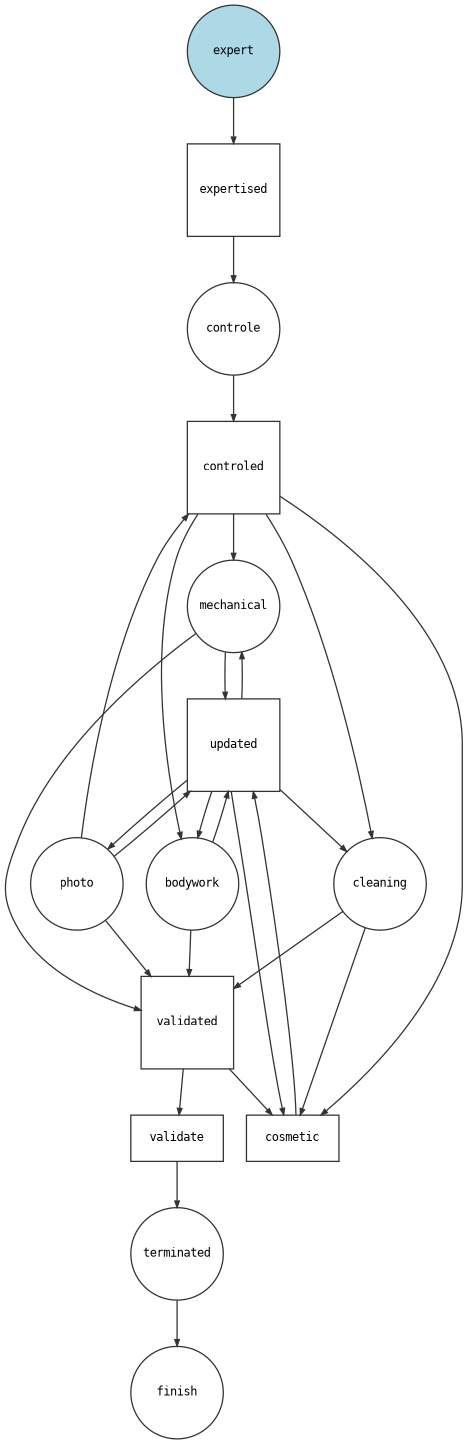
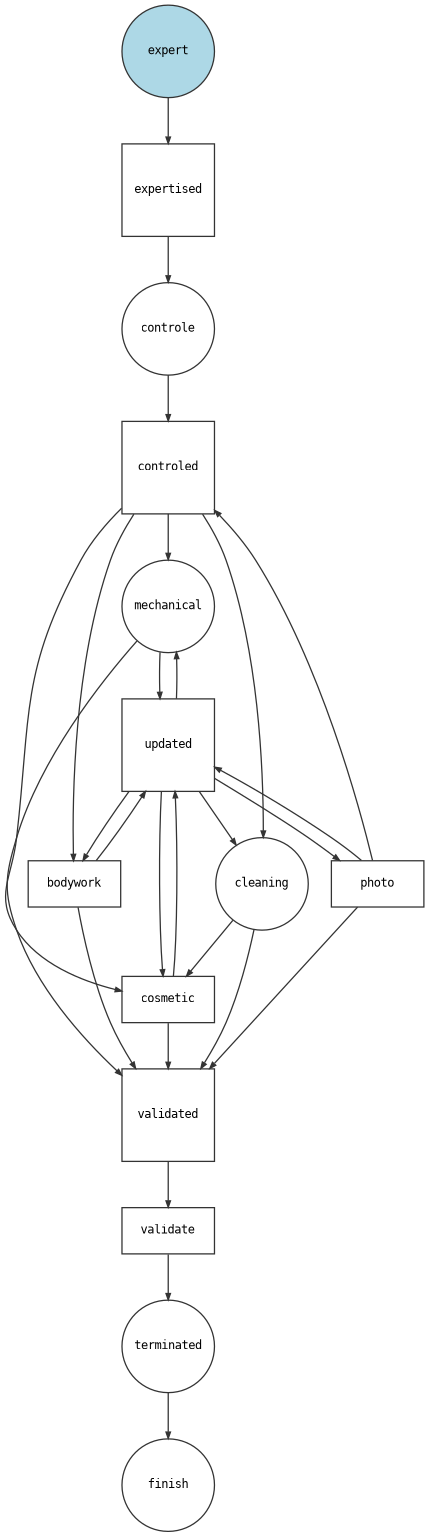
(77, 884) -> (378, 884)
(192, 884) -> (74, 884)
(248, 1089) -> (168, 1043)
